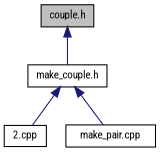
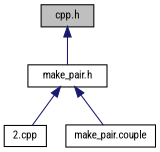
(67, 16) -> (67, 16)
(67, 76) -> (67, 76)
(111, 136) -> (111, 136)
